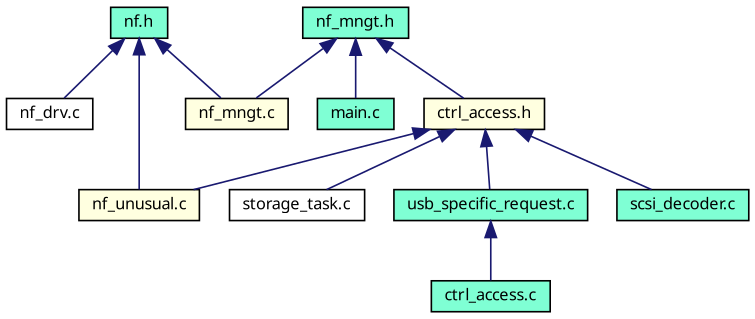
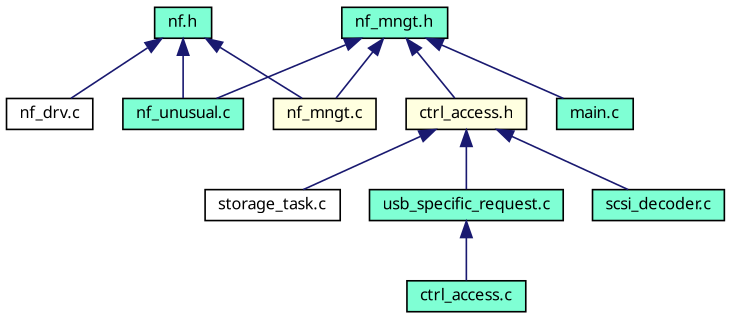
(304, 162) -> (281, 72)
(139, 205) -> (183, 114)
